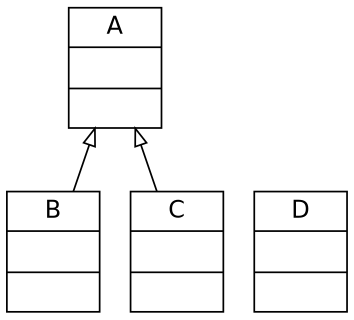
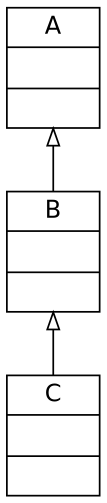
(149, 168) -> (53, 353)
(301, 252) -> none
